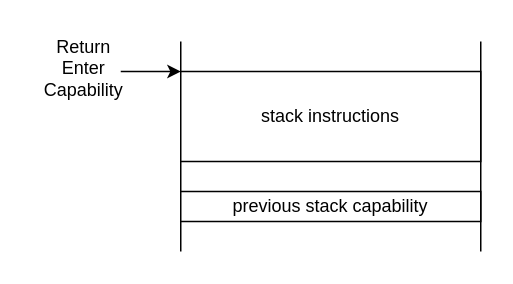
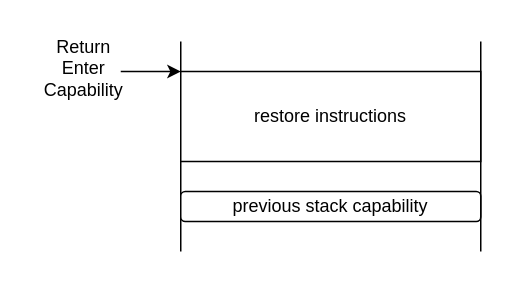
(331, 116) -> (331, 116)
(331, 206) -> (331, 206)
